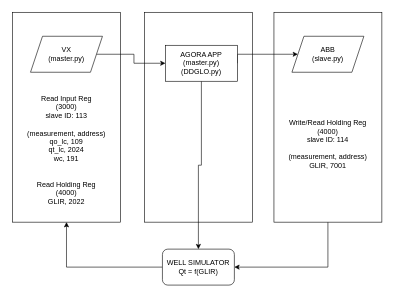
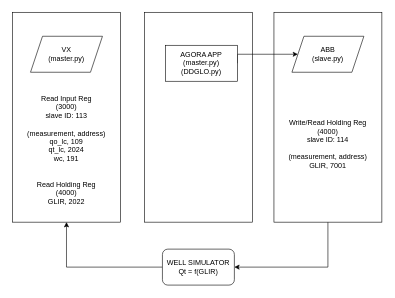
(133, 54) -> none
(201, 164) -> none
